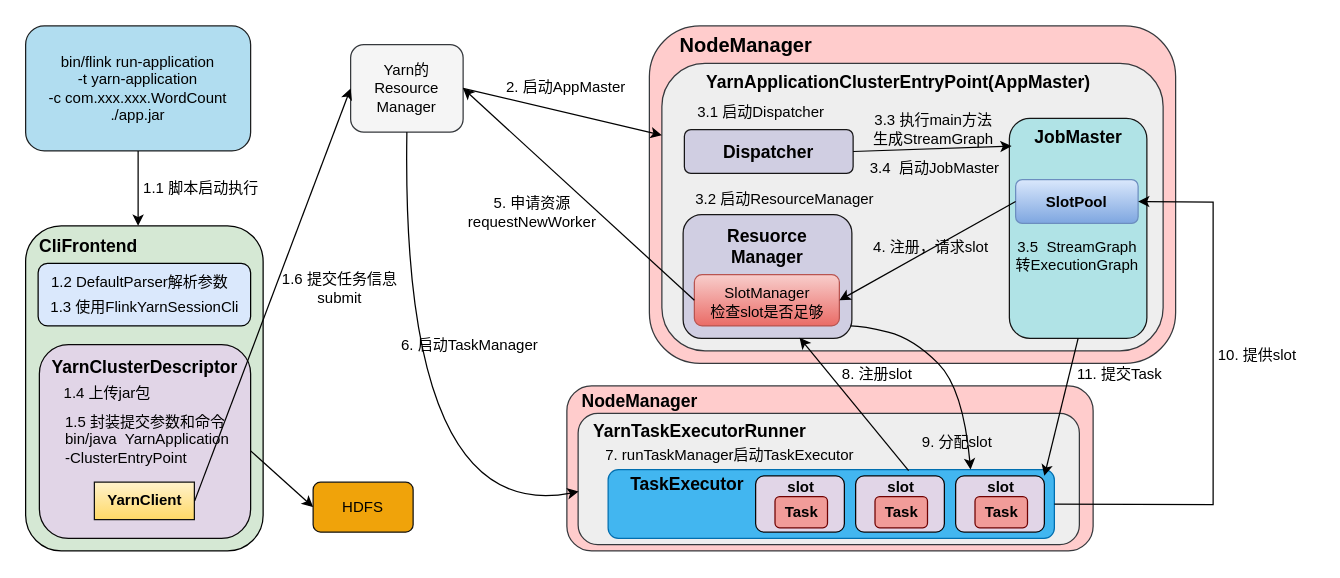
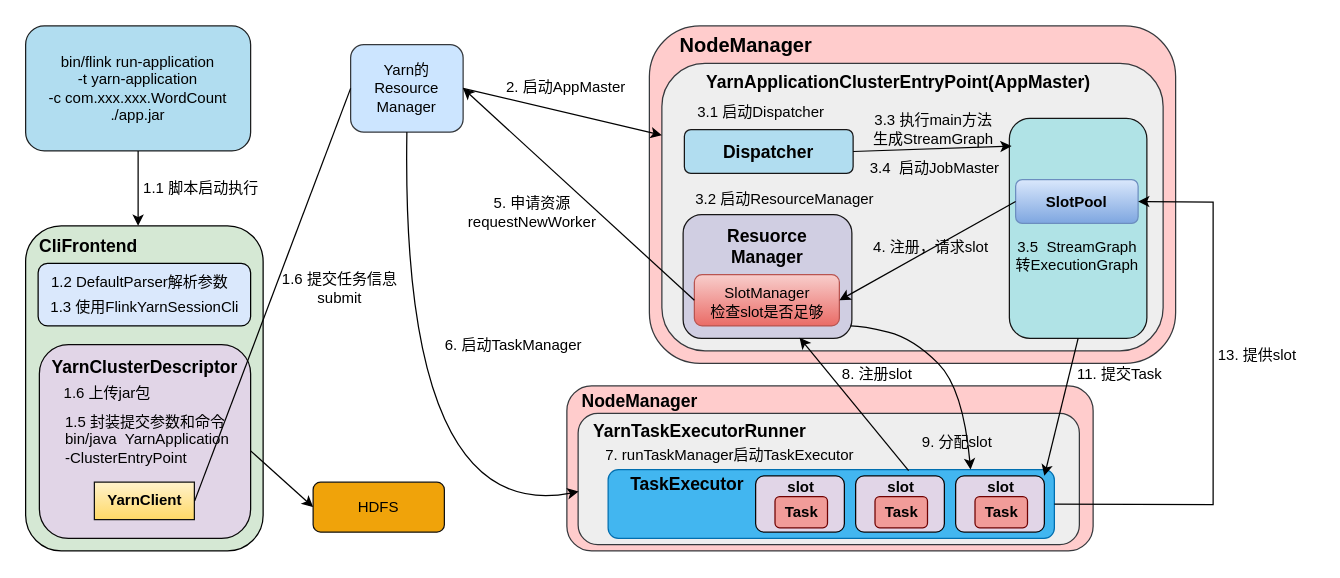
(407, 88) -> (407, 88)
(347, 97) -> (348, 94)
(1078, 137) -> none
(769, 151) -> (769, 151)
(469, 346) -> (513, 346)
(1258, 356) -> (1258, 356)
(108, 393) -> (108, 393)
(363, 507) -> (379, 507)
